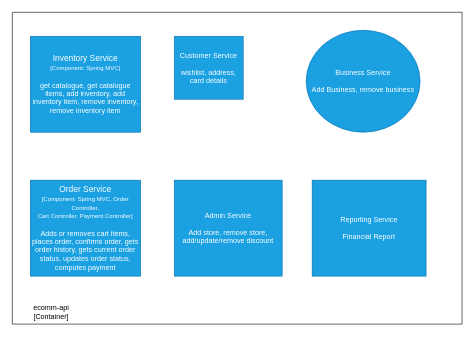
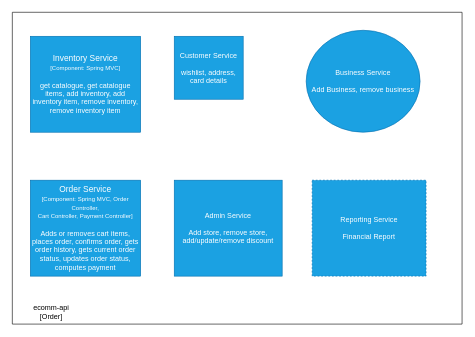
(369, 228) -> (369, 228)
(51, 312) -> (51, 312)
